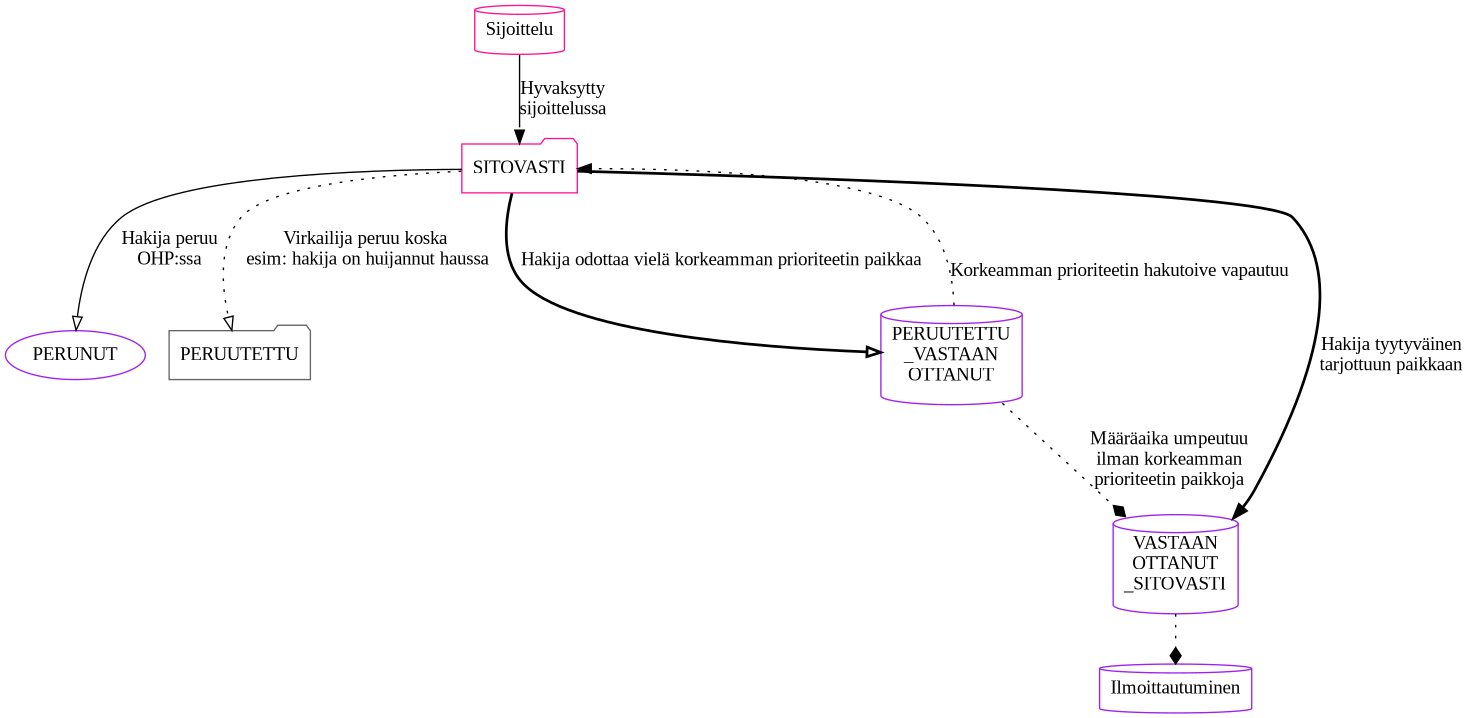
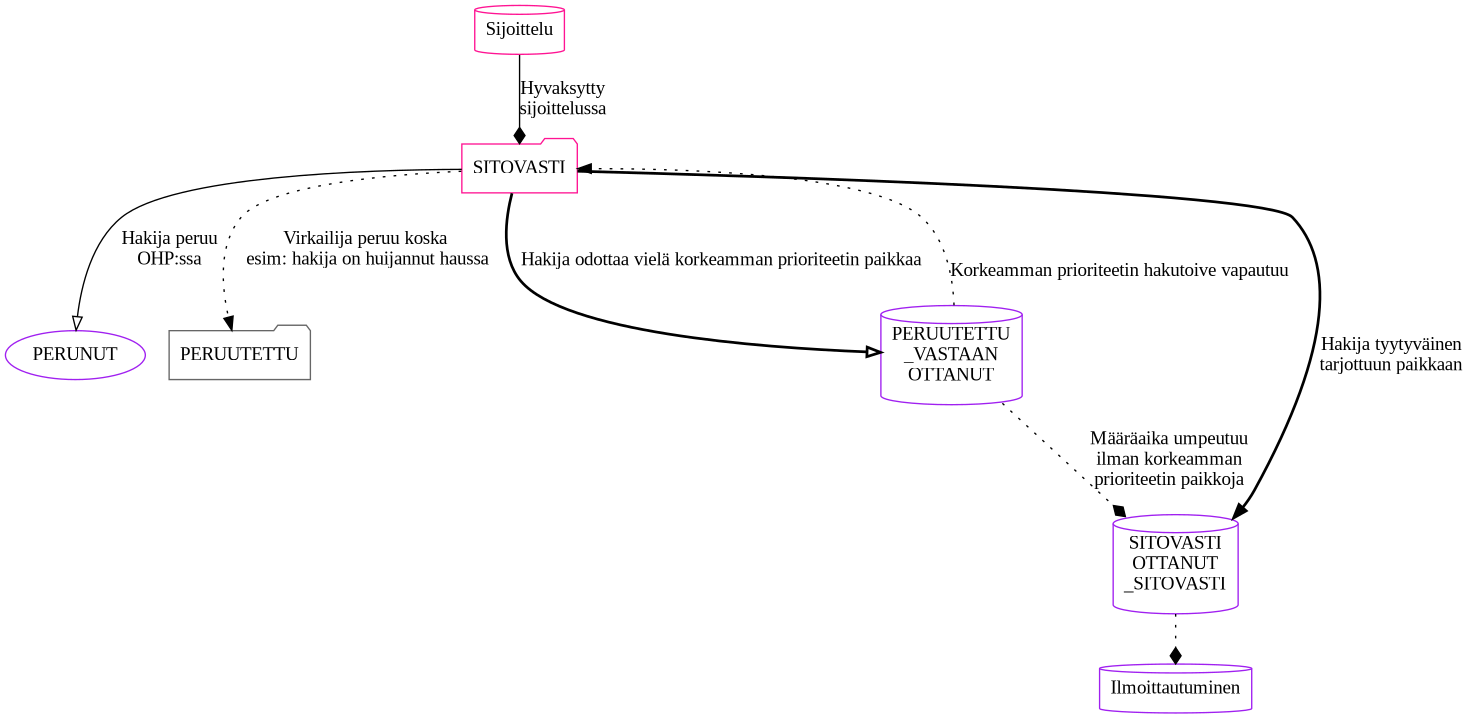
(520, 91) -> (520, 91)
(297, 191) -> (297, 191)
(1176, 564) -> (1176, 564)
